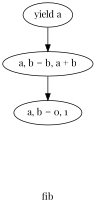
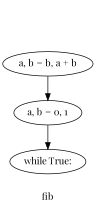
(48, 15) -> none
none -> (48, 162)
